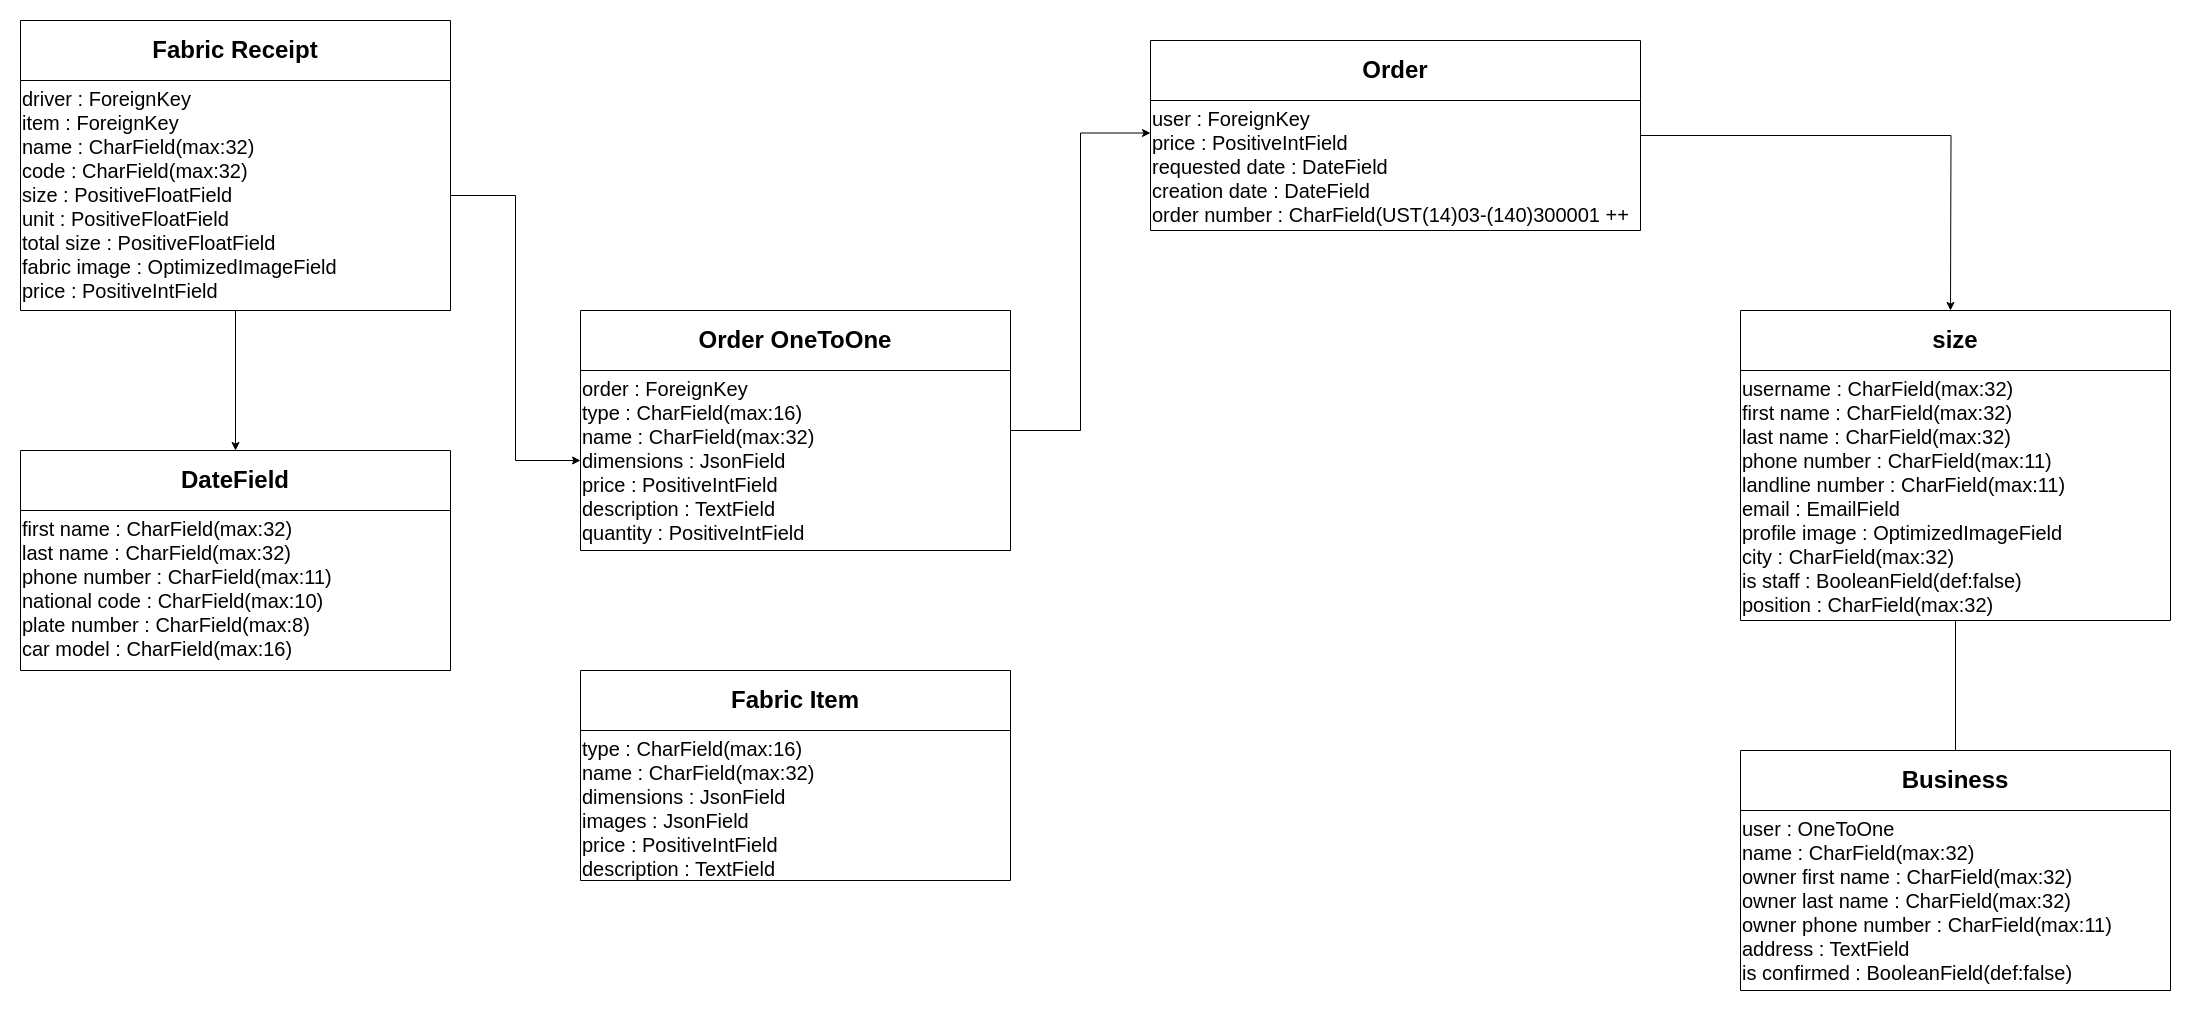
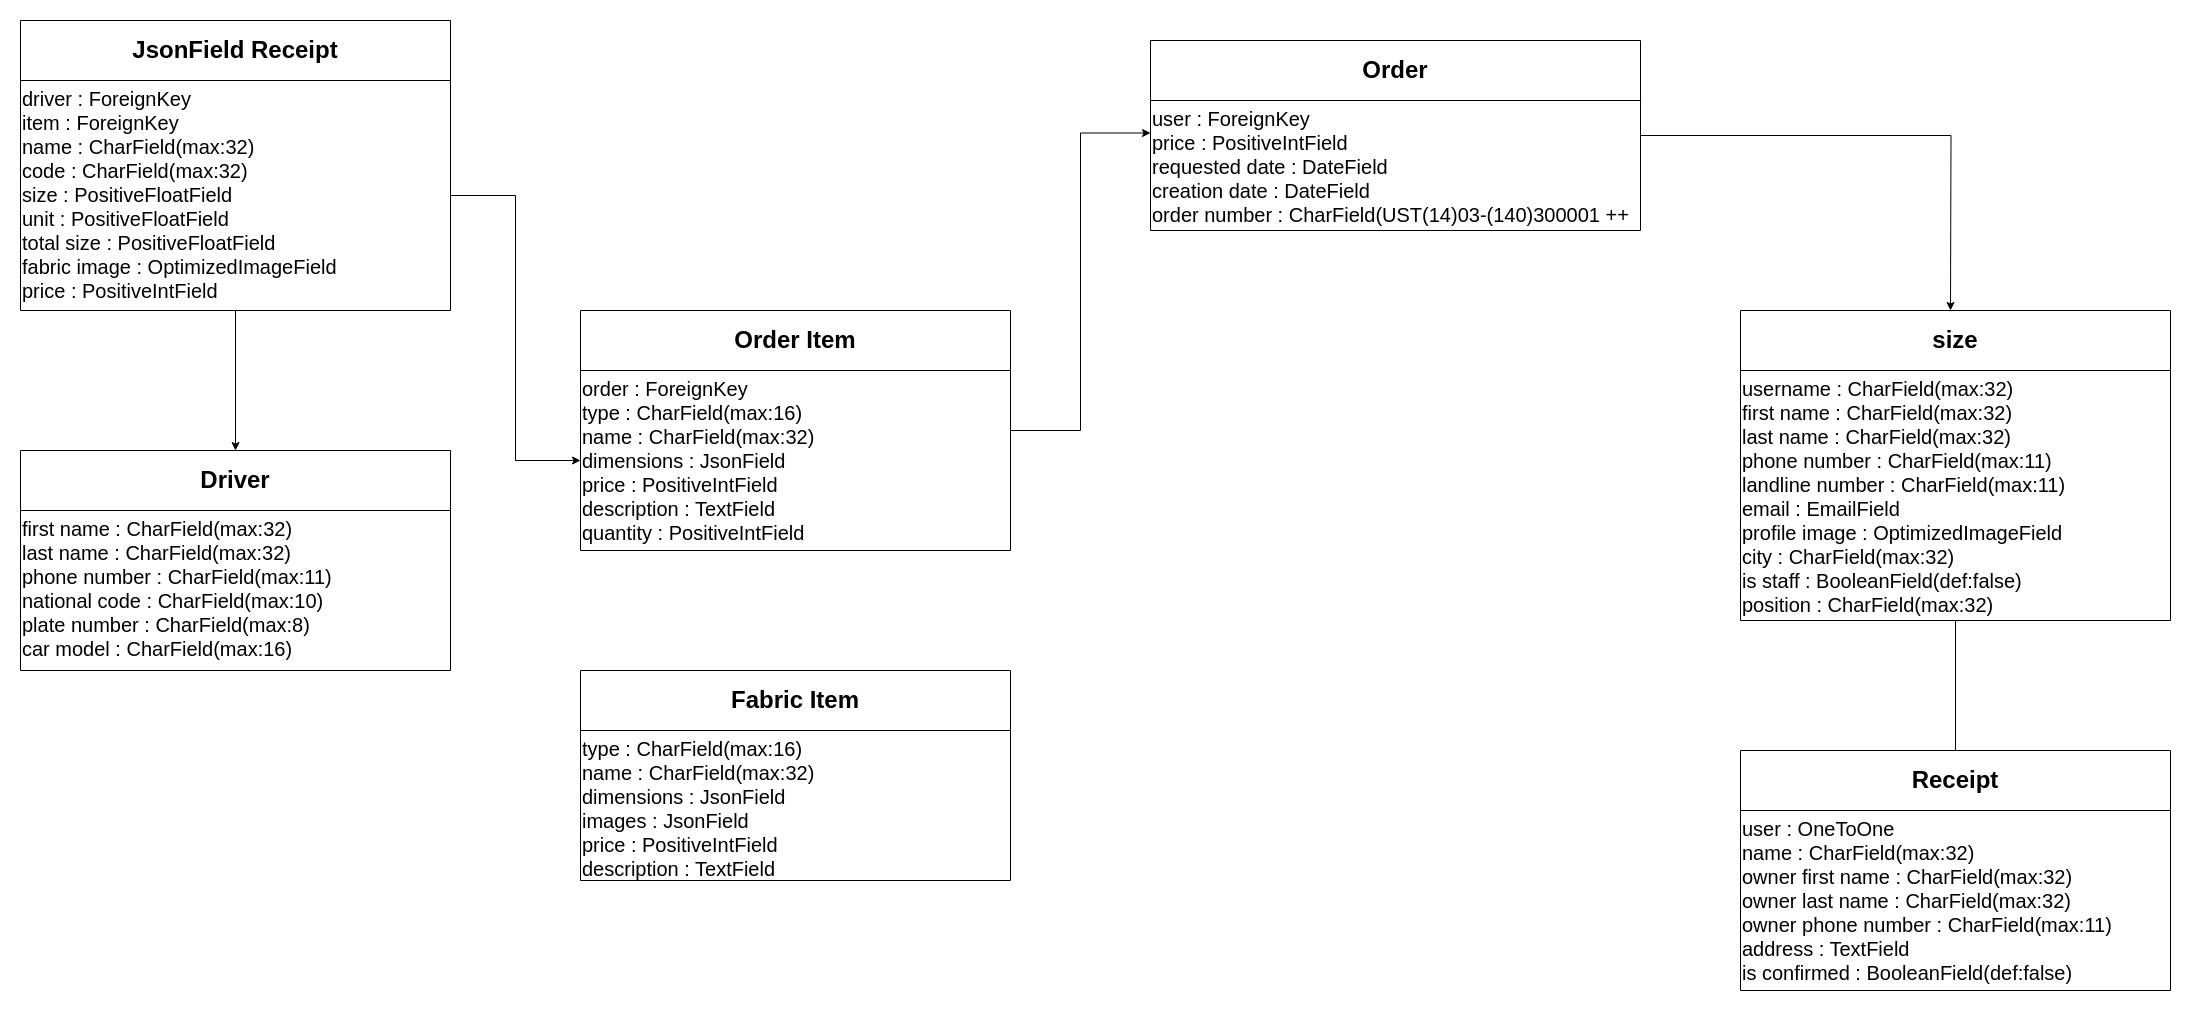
(236, 51) -> (236, 51)
(796, 341) -> (796, 341)
(236, 481) -> (236, 481)
(1956, 781) -> (1956, 781)
